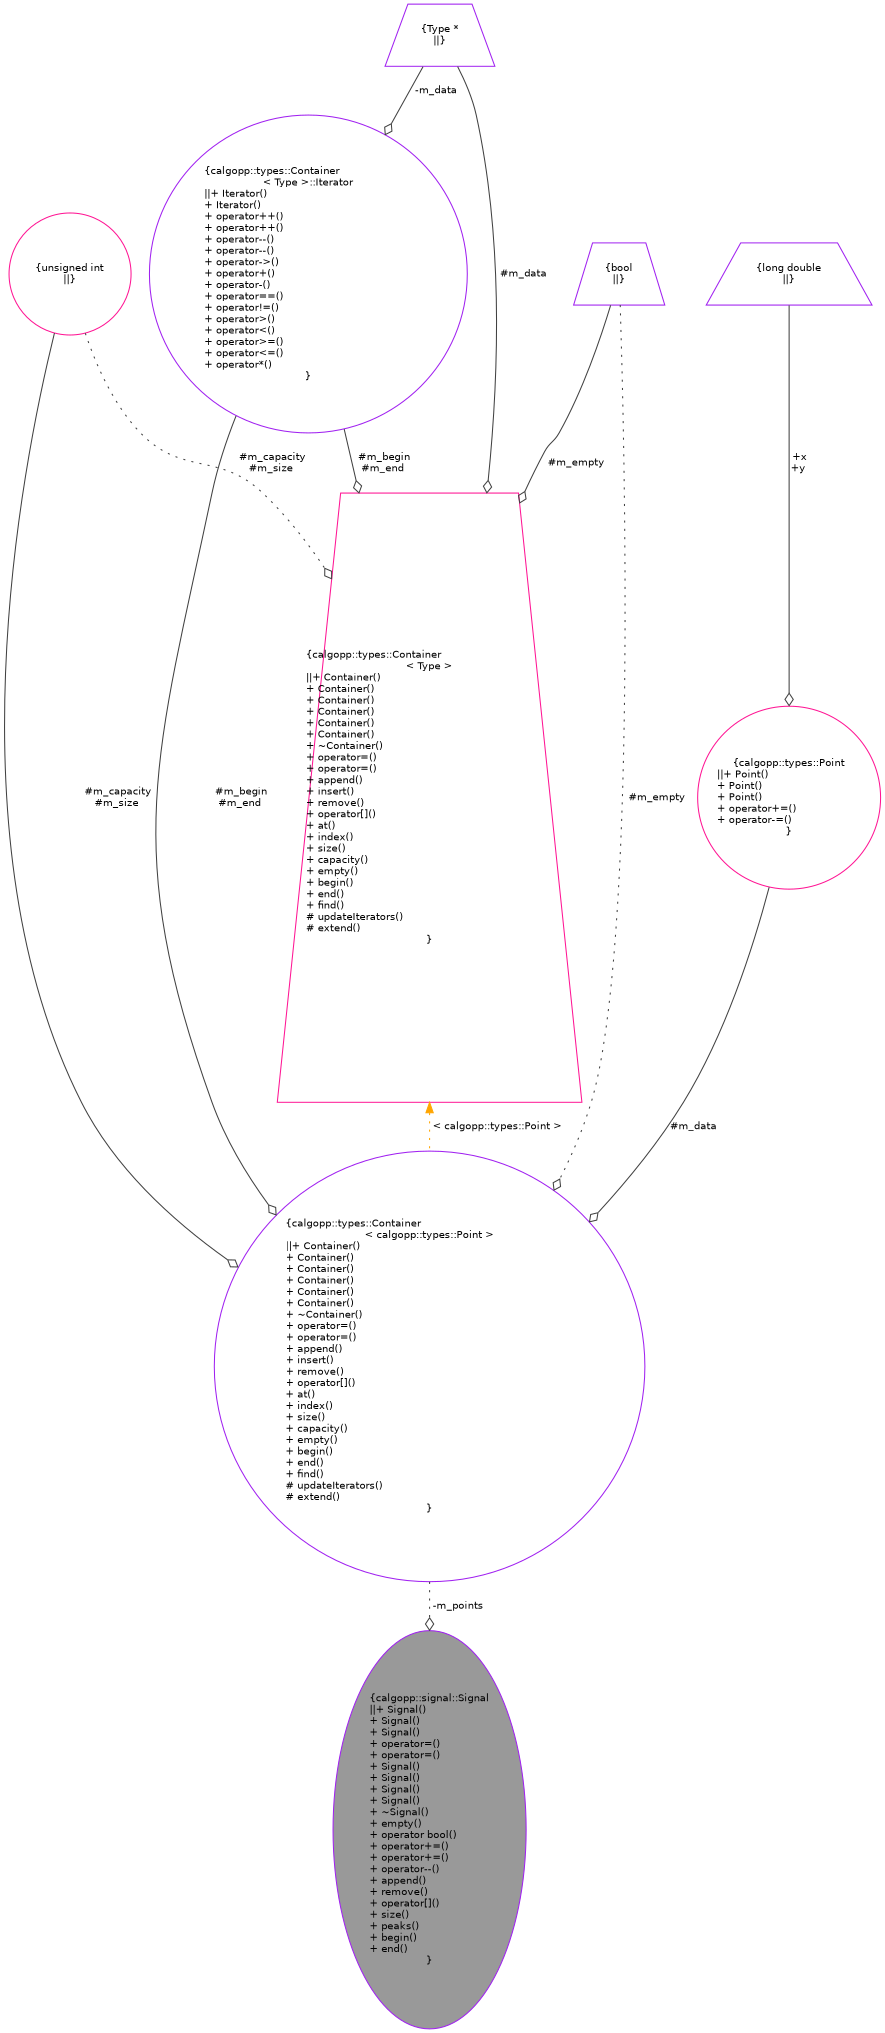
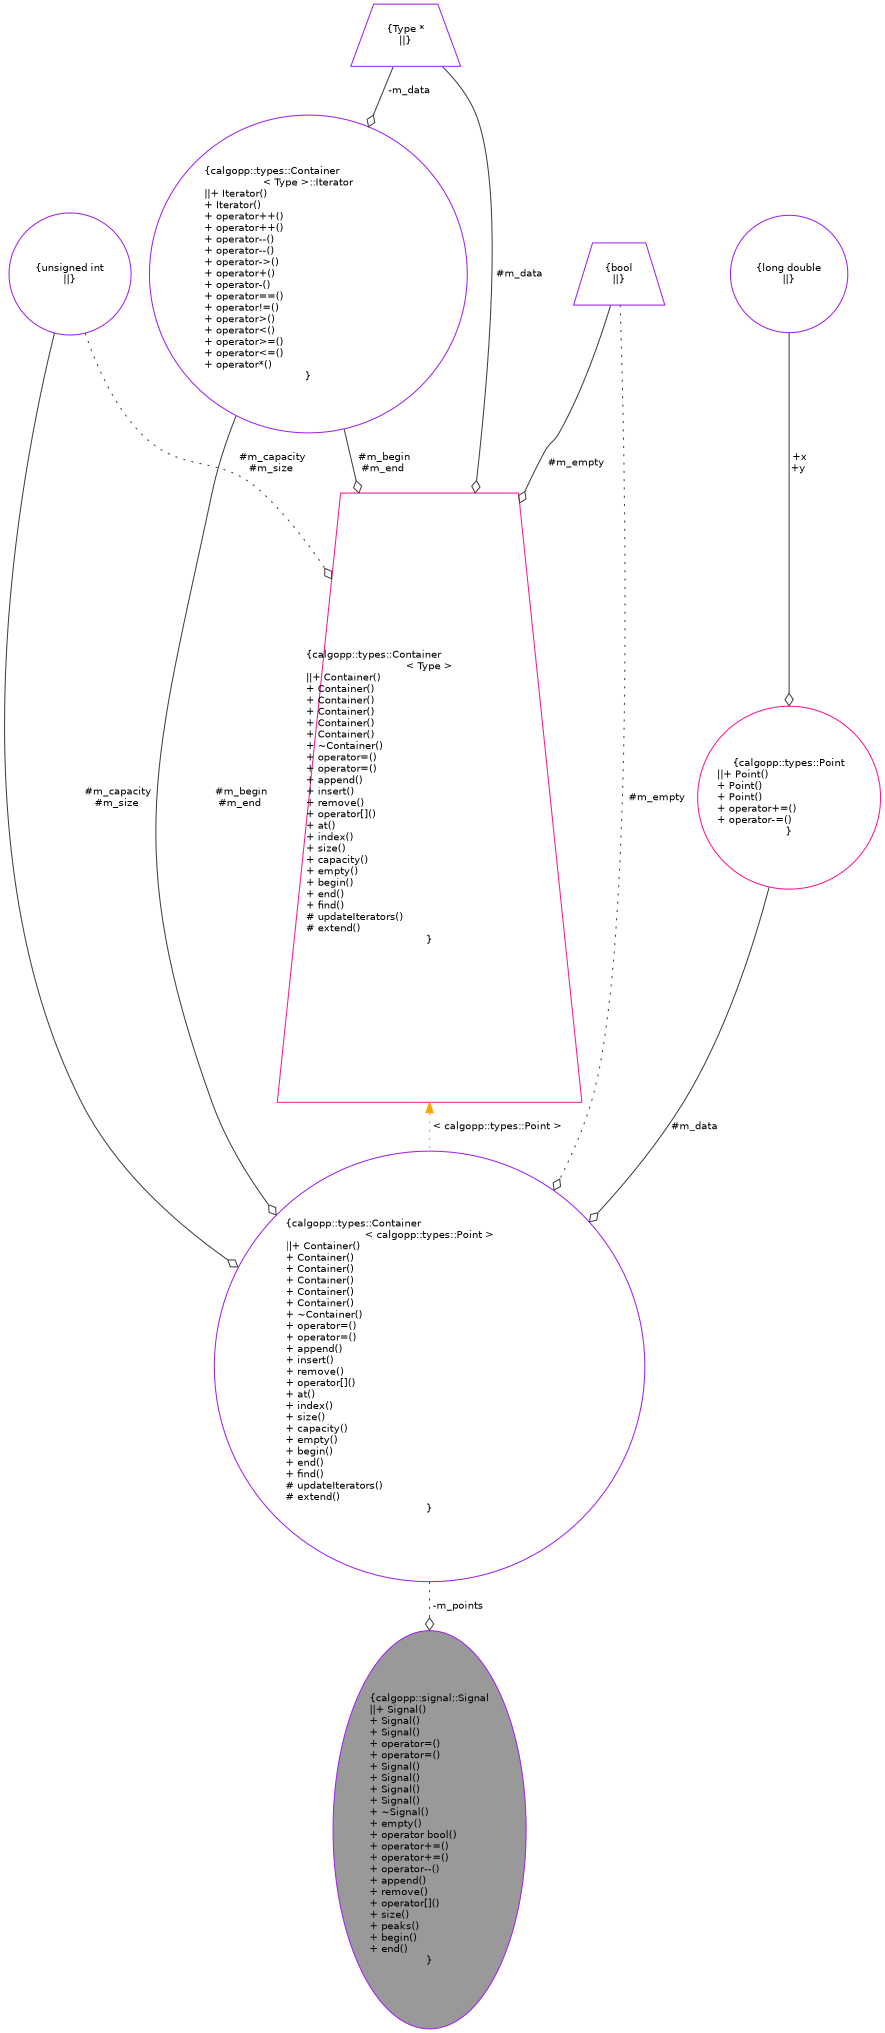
(70, 274) -> (70, 274)
(789, 274) -> (789, 274)
